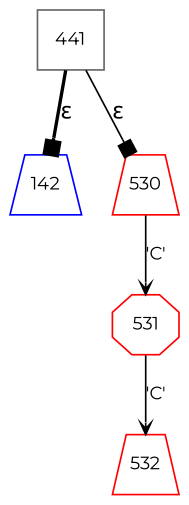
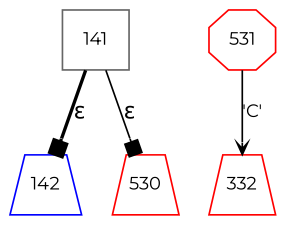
(71, 40) -> (96, 40)
(146, 249) -> none
(146, 465) -> (242, 185)
